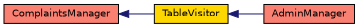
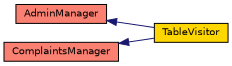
(251, 14) -> (136, 25)
